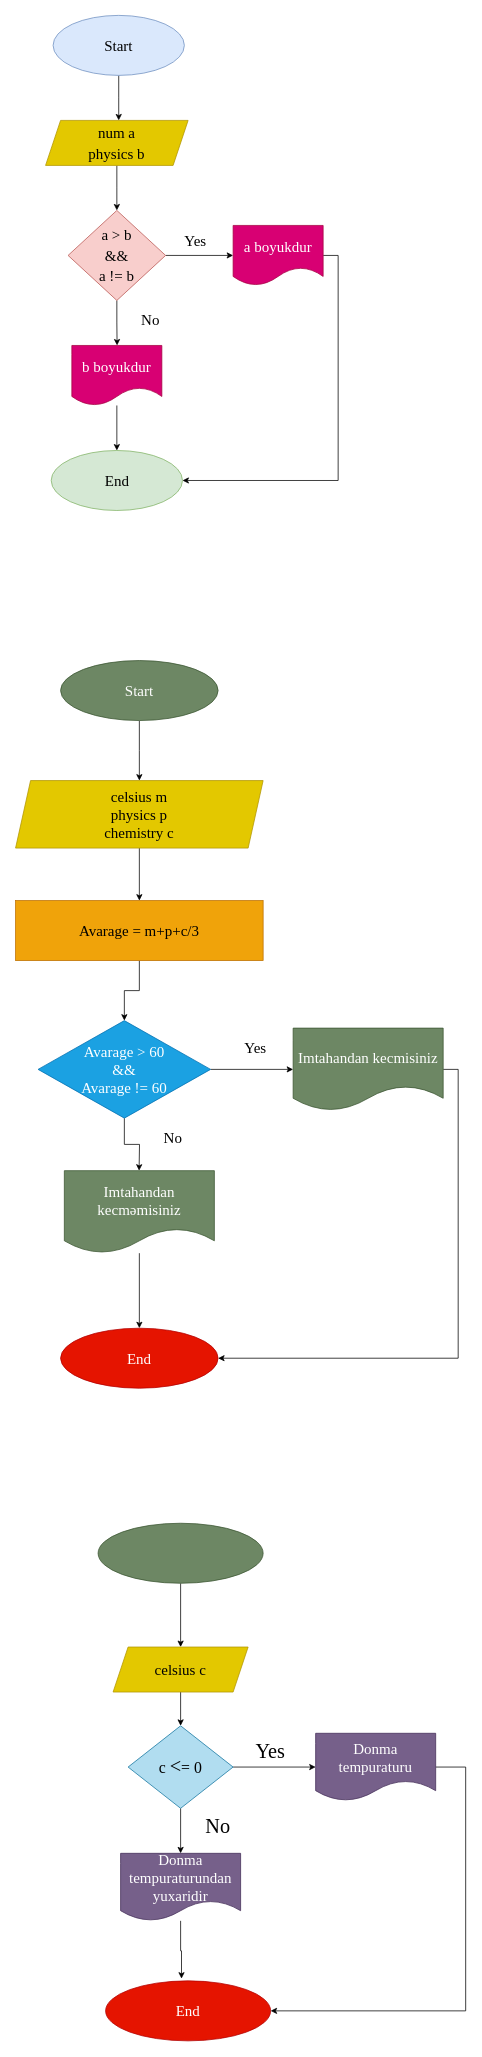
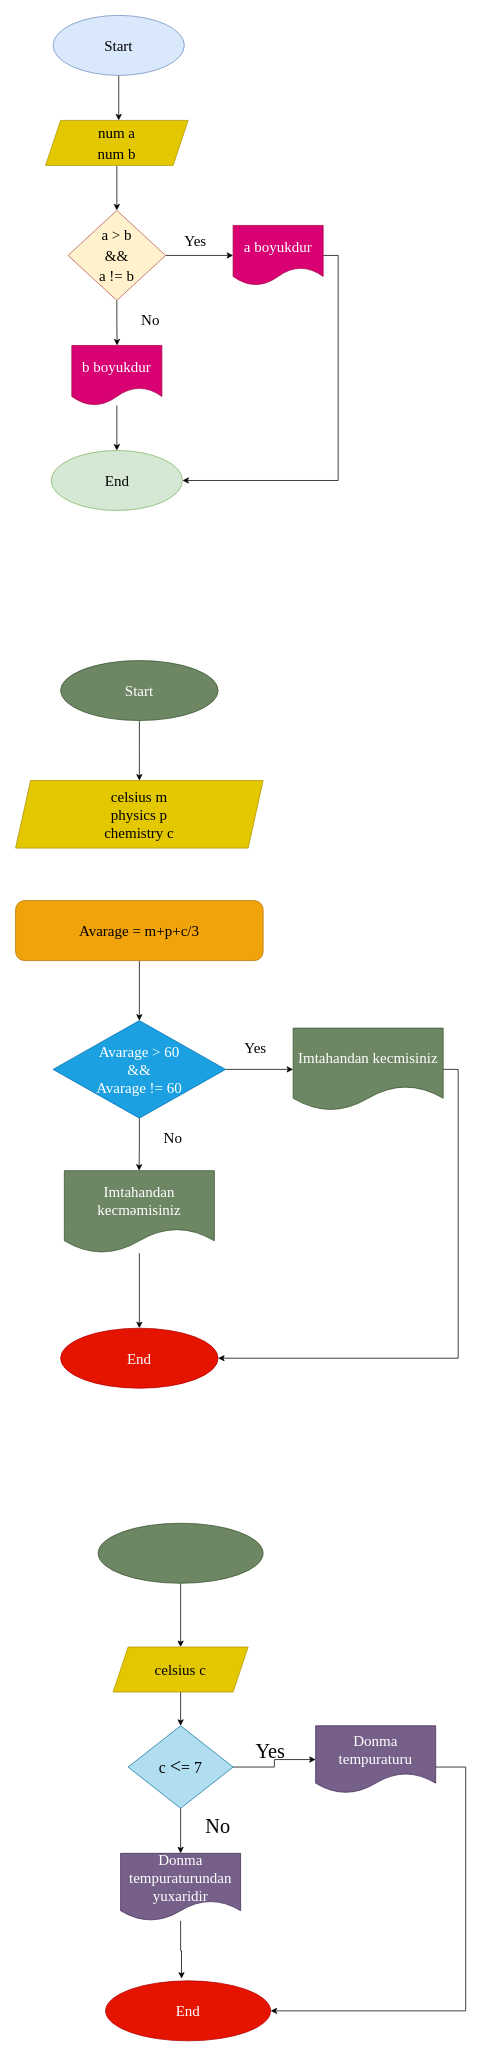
(117, 143) -> (117, 143)
(117, 255) -> (117, 255)
(139, 871) -> none
(139, 930) -> (139, 930)
(124, 1069) -> (139, 1069)
(180, 1767) -> (180, 1767)
(375, 1767) -> (375, 1759)
